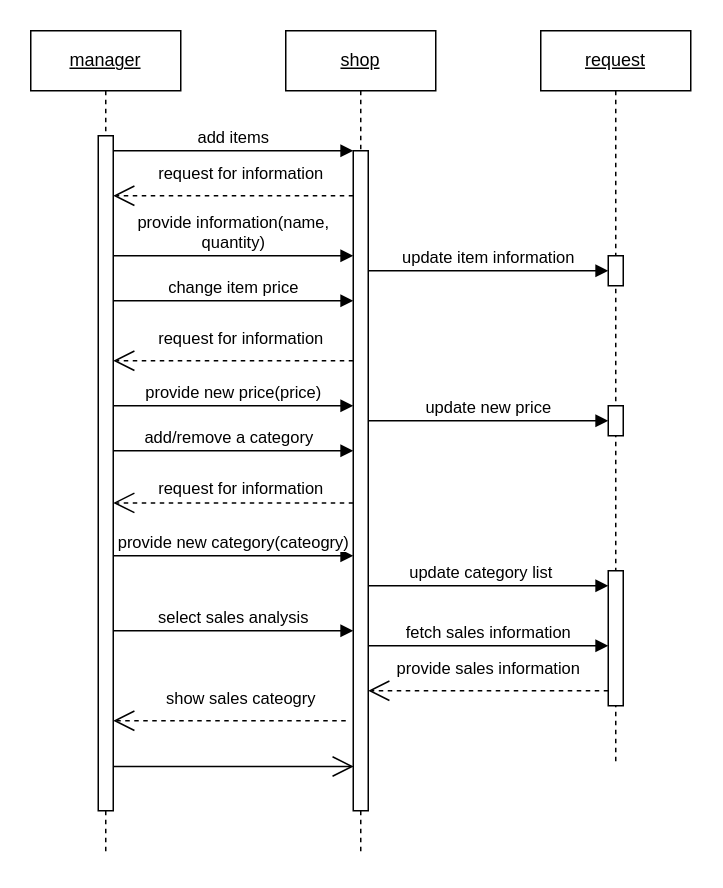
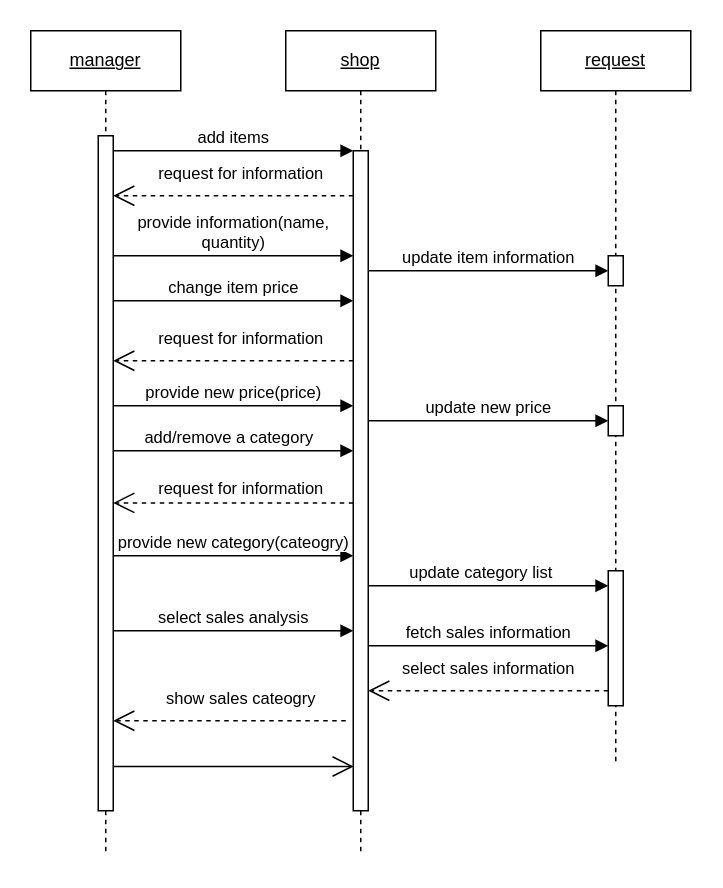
(489, 668) -> (489, 668)
